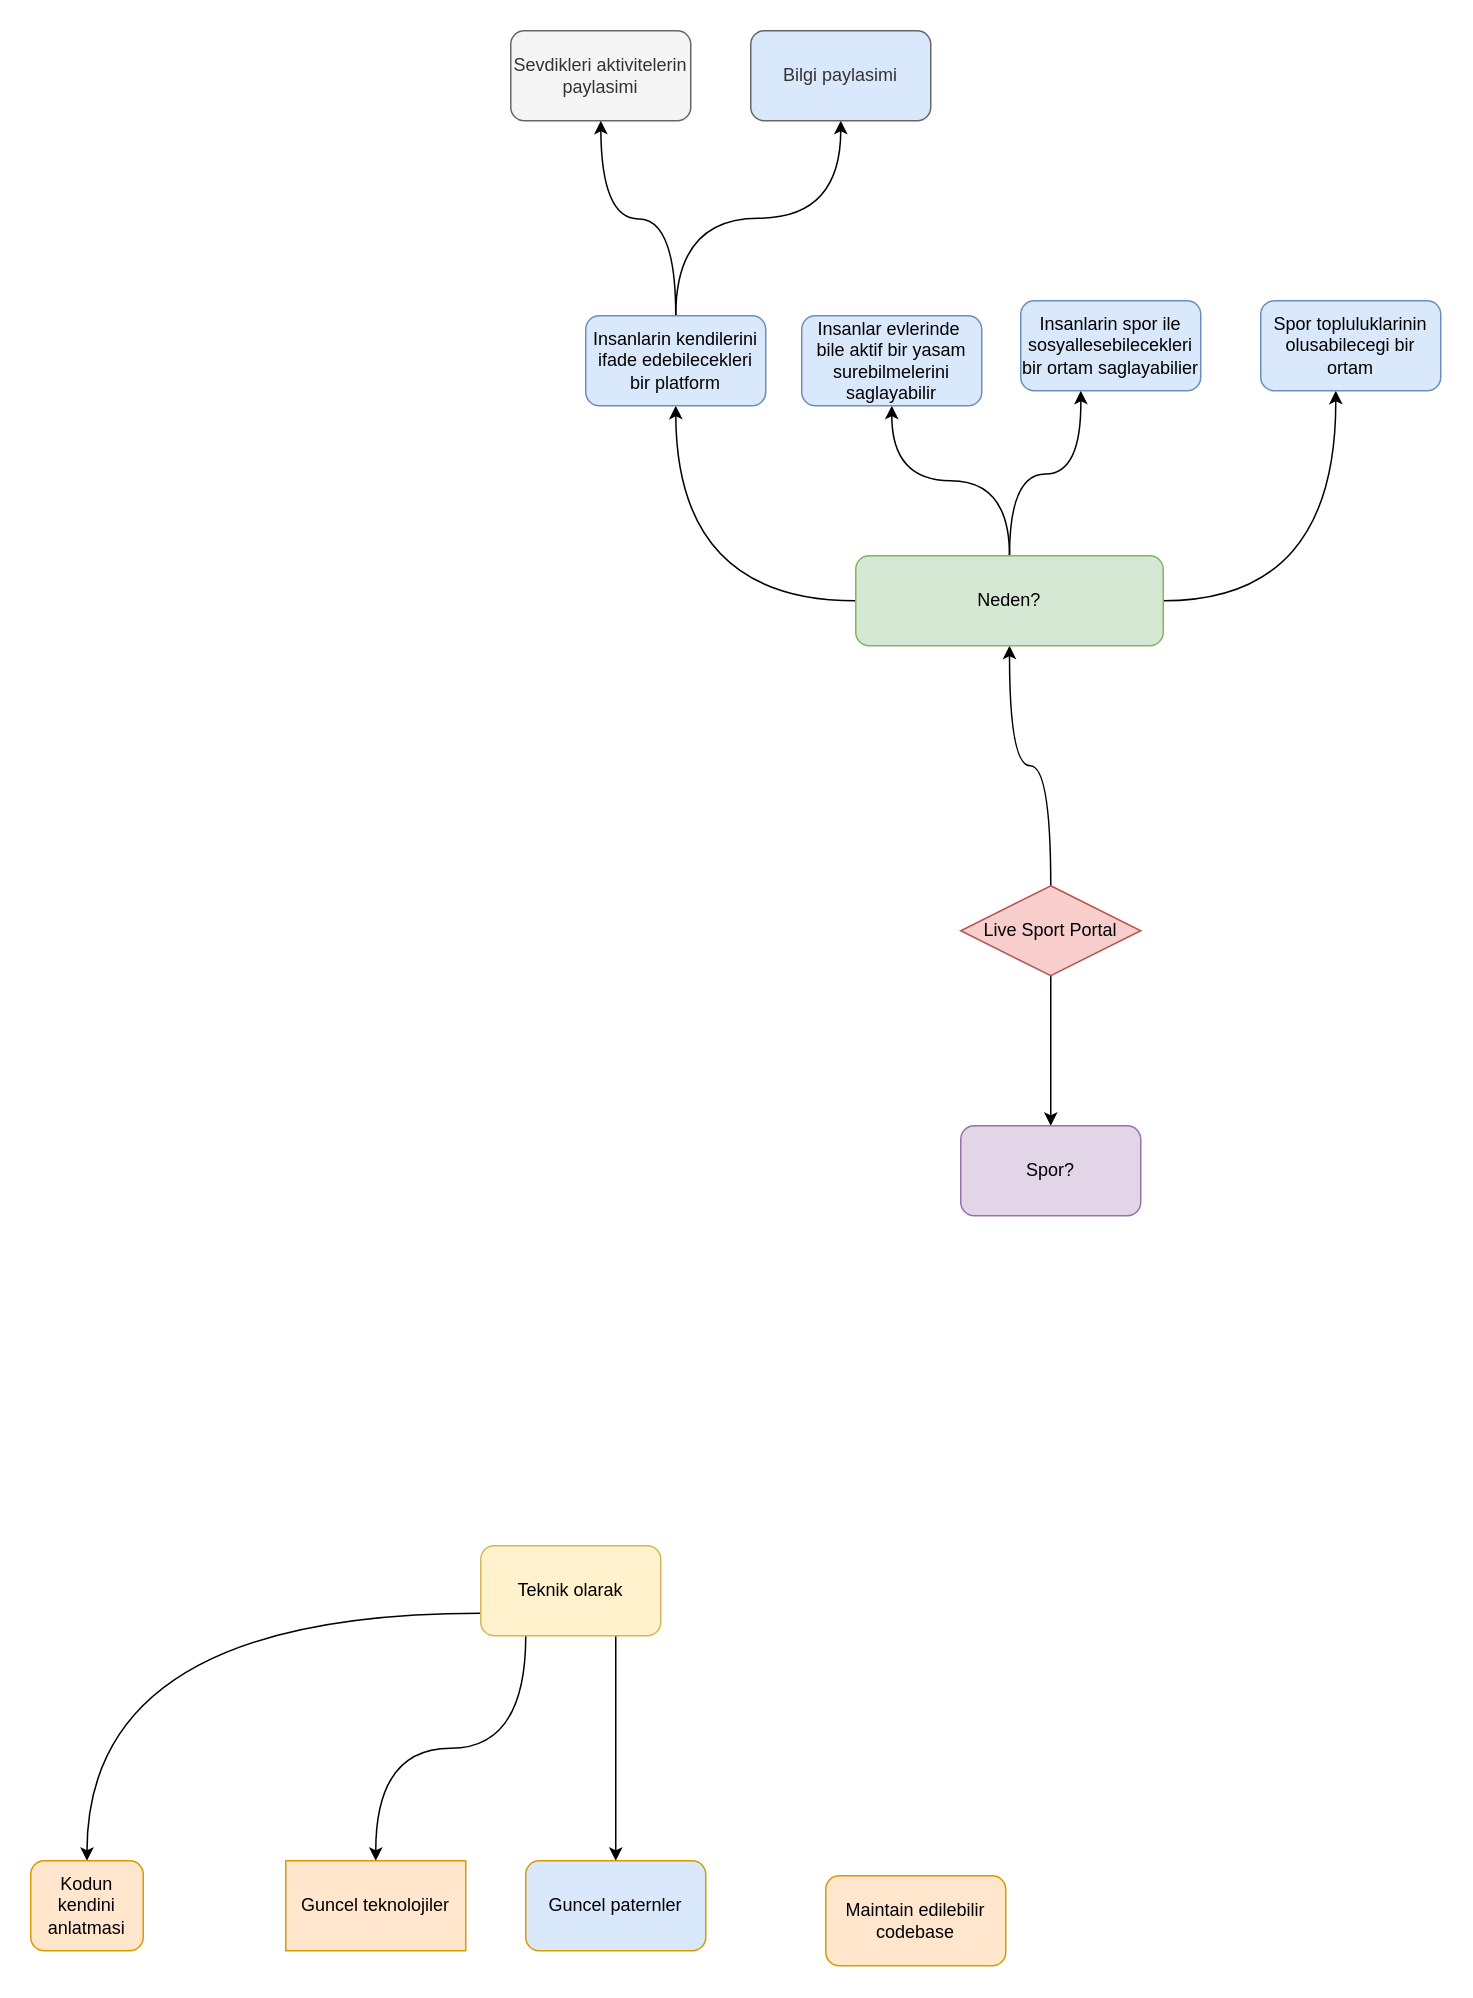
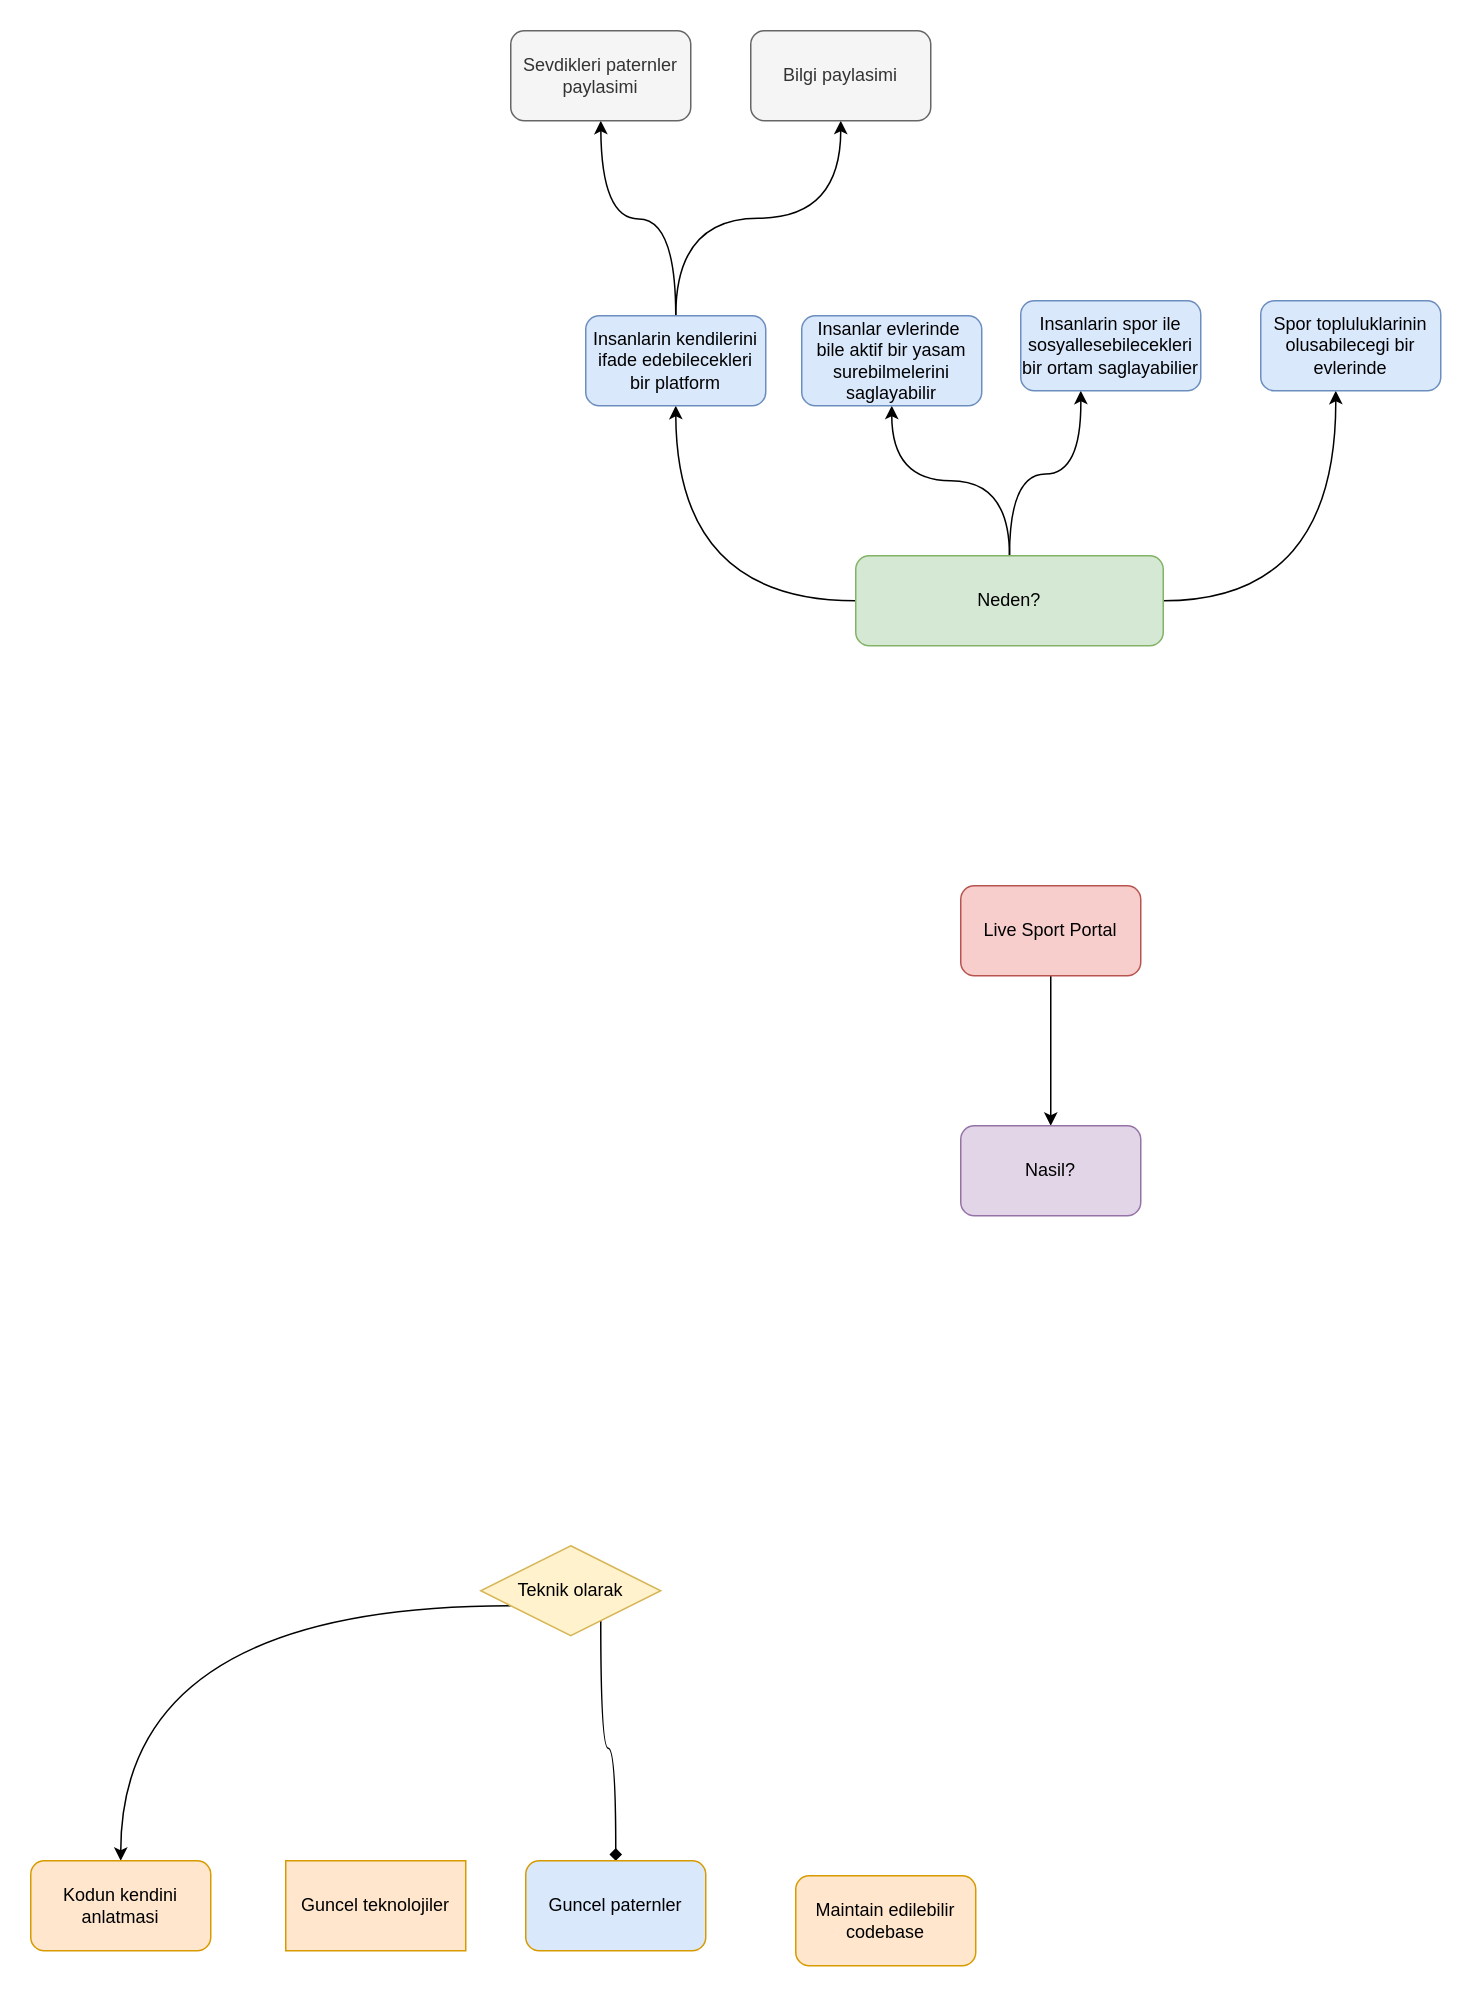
(601, 76) -> (601, 76)
(841, 76) -> (841, 76)
(1351, 346) -> (1351, 346)
(1035, 768) -> none
(1051, 931) -> (1051, 931)
(1051, 1171) -> (1051, 1171)
(571, 1591) -> (571, 1591)
(456, 1748) -> none
(616, 1849) -> (616, 1848)
(87, 1906) -> (121, 1906)
(916, 1921) -> (886, 1921)
